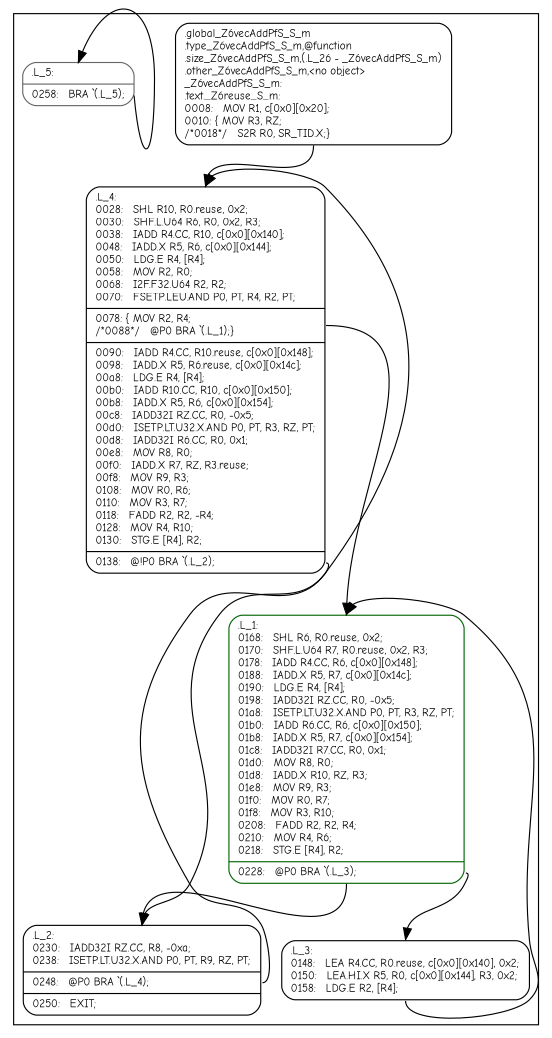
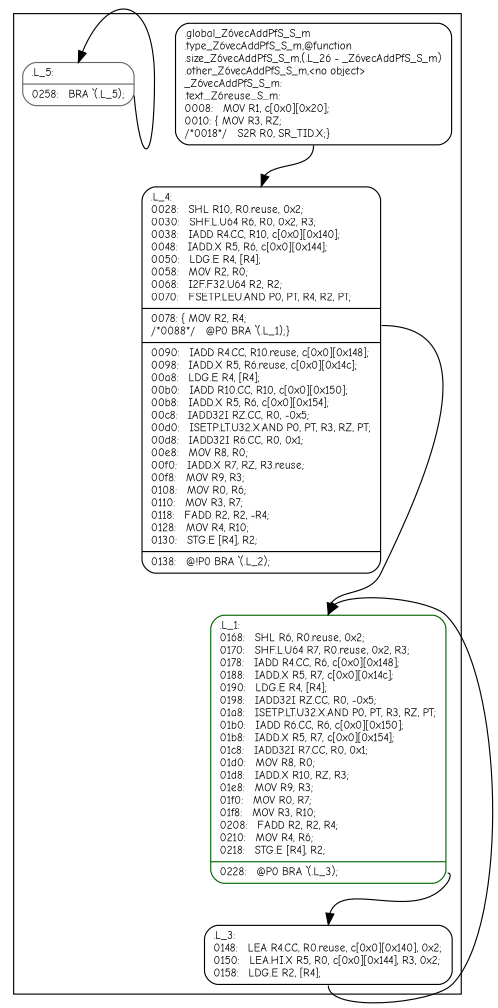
(142, 970) -> none
